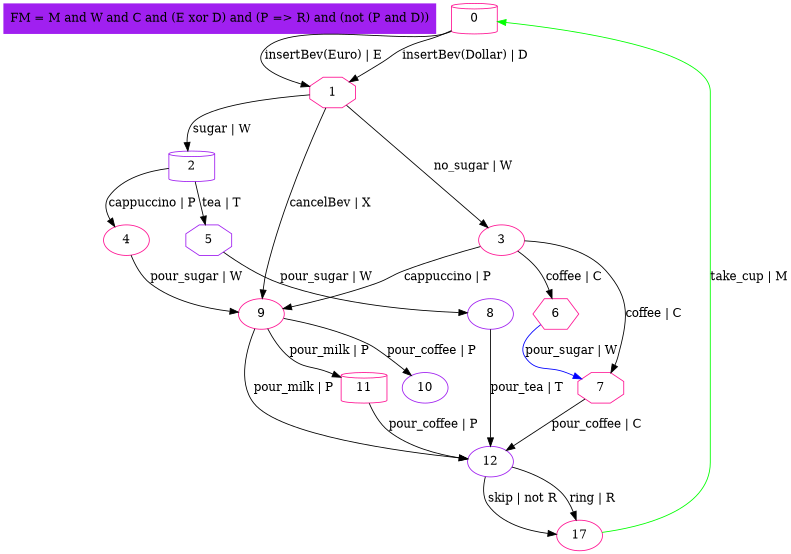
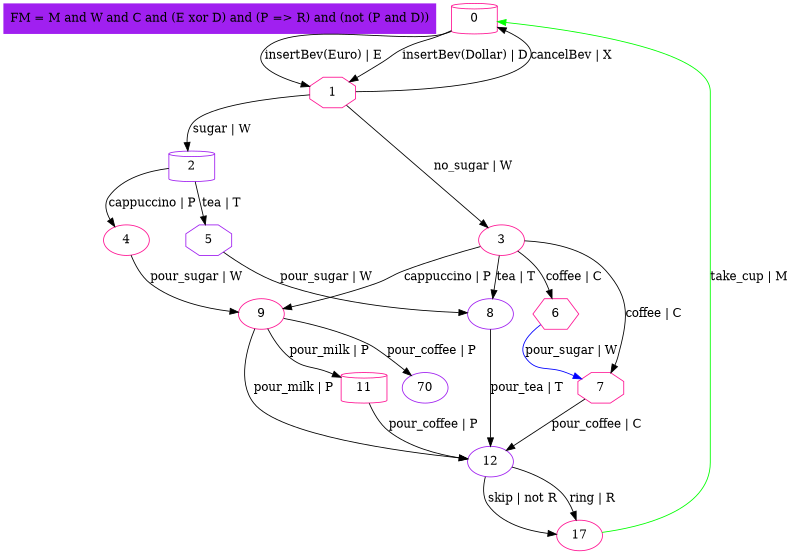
(289, 197) -> (467, 84)
none -> (497, 273)
(425, 388) -> (425, 388)
